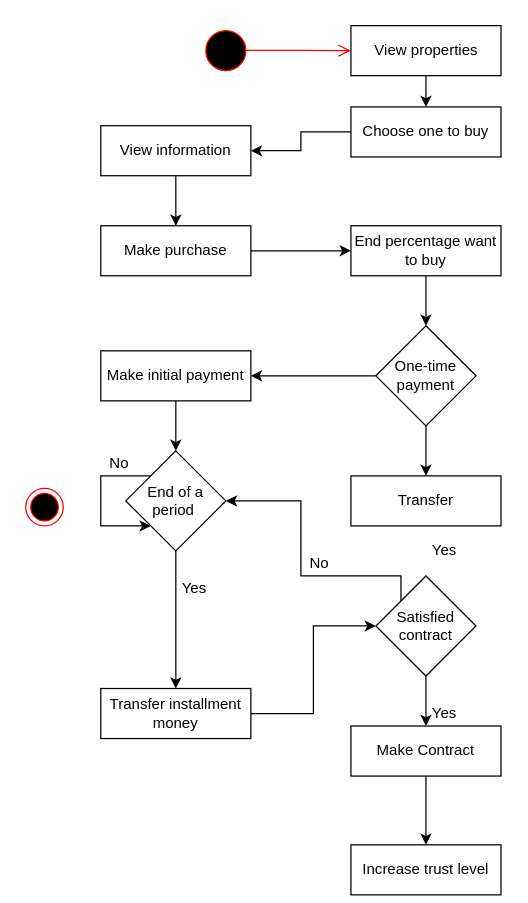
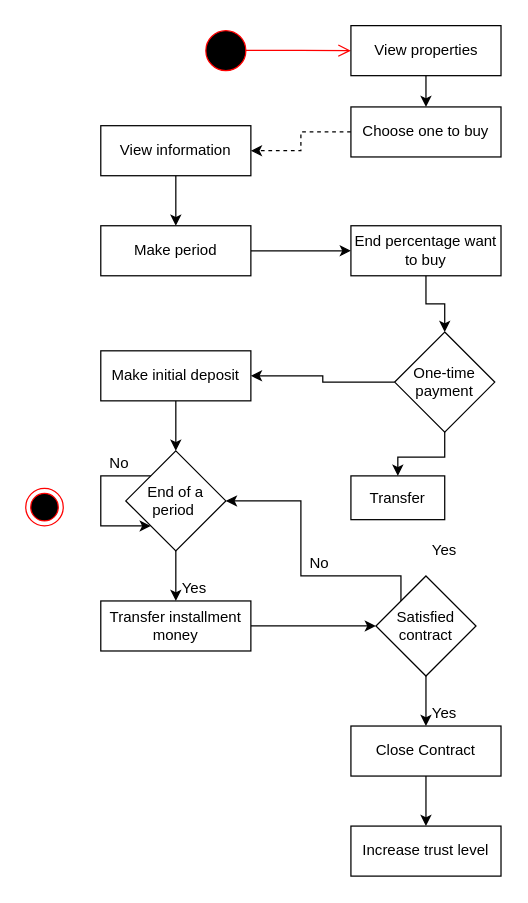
(301, 138) -> (301, 138)
(176, 251) -> (176, 251)
(176, 376) -> (176, 376)
(426, 376) -> (444, 382)
(426, 501) -> (398, 498)
(176, 713) -> (176, 626)
(426, 751) -> (426, 751)
(426, 869) -> (426, 851)
